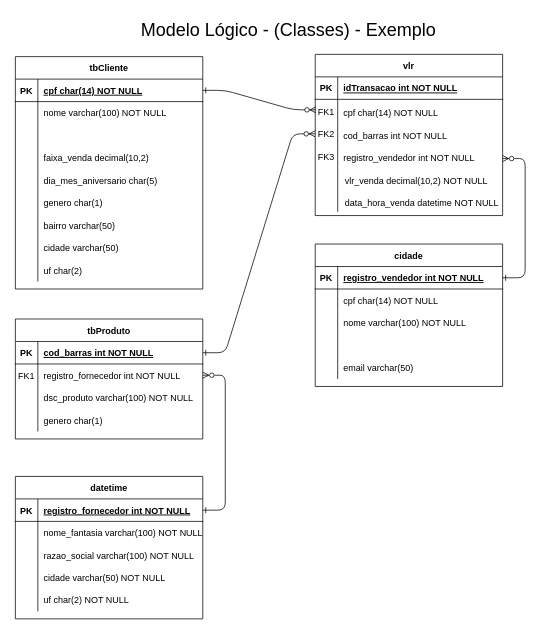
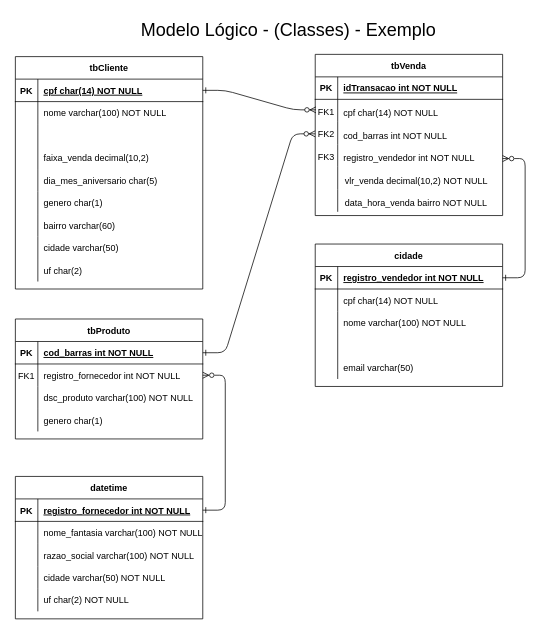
(409, 66) -> (409, 66)
(423, 203) -> (418, 203)
(87, 226) -> (87, 226)
